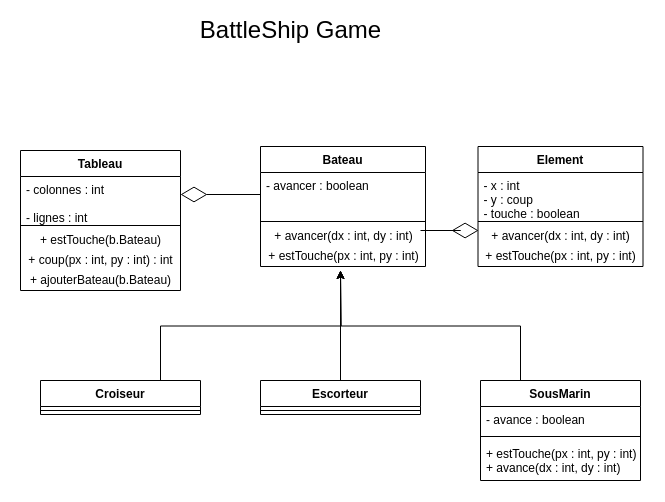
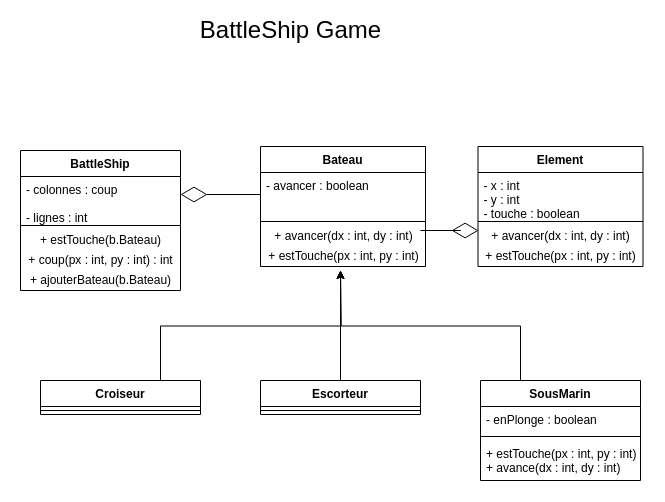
(100, 164) -> (100, 164)
(506, 186) -> (506, 186)
(70, 190) -> (75, 190)
(539, 420) -> (544, 420)
